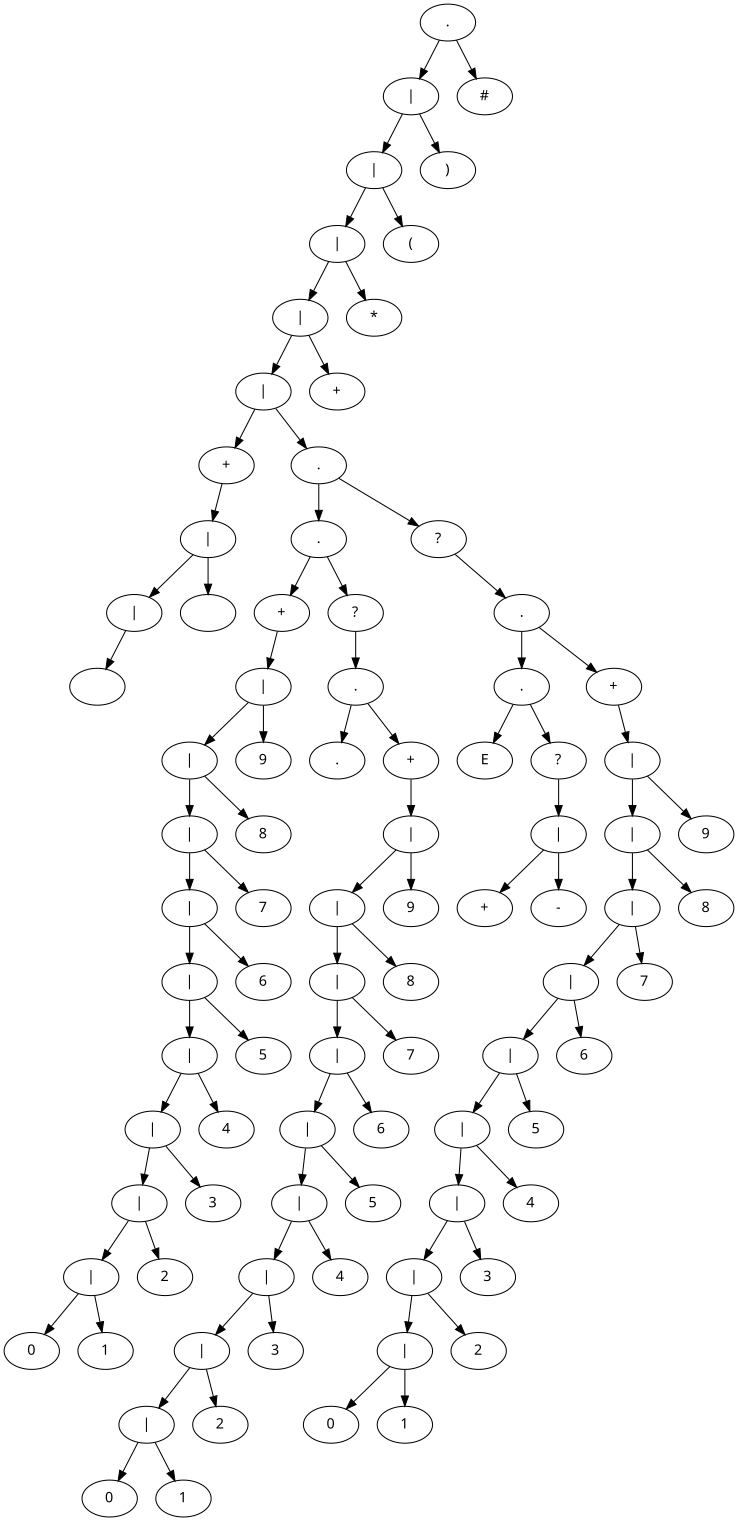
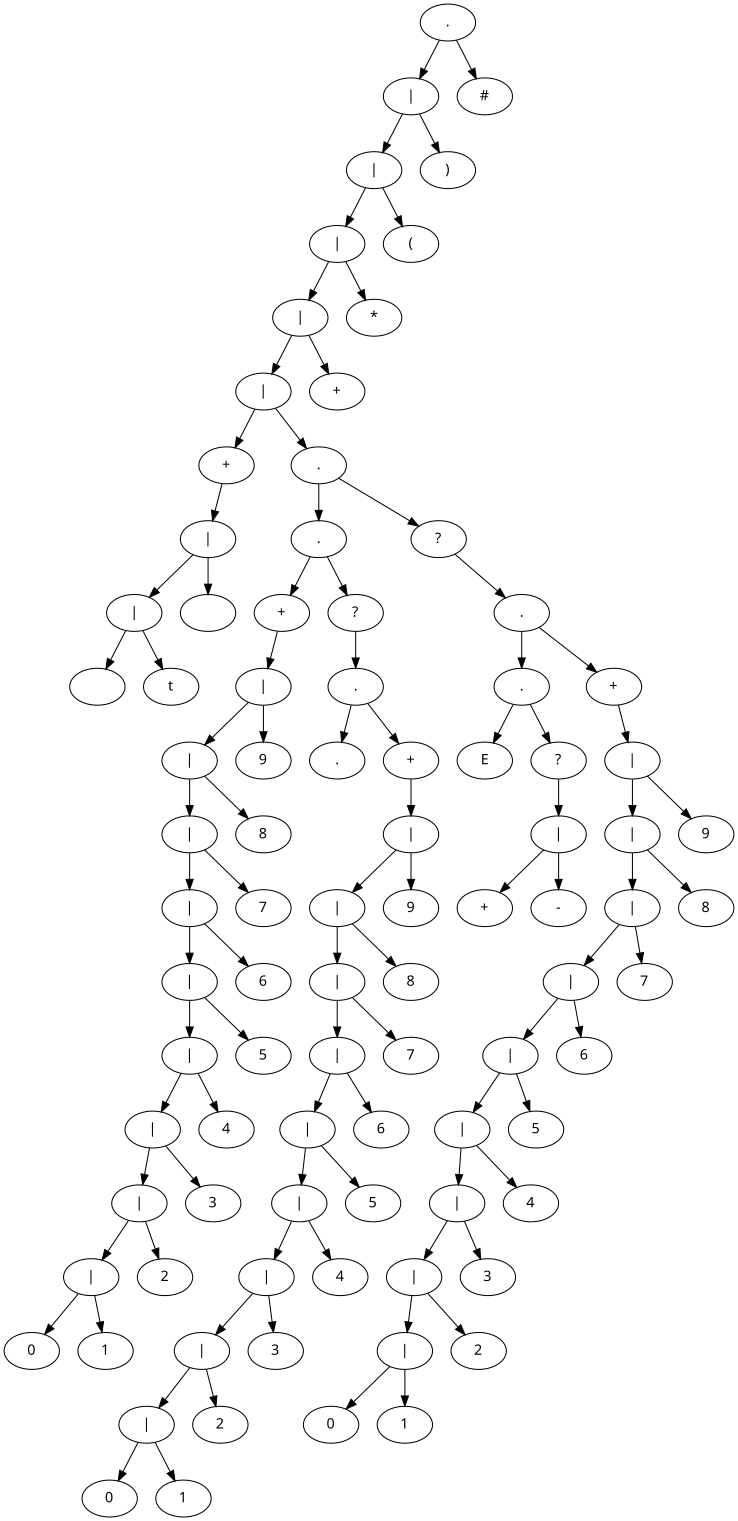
none -> (171, 687)
